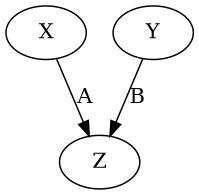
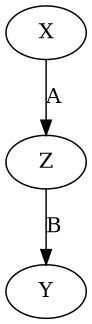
(129, 91) -> (46, 219)
